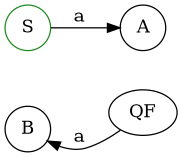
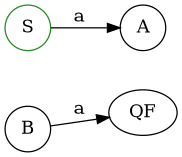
(92, 146) -> (74, 123)
